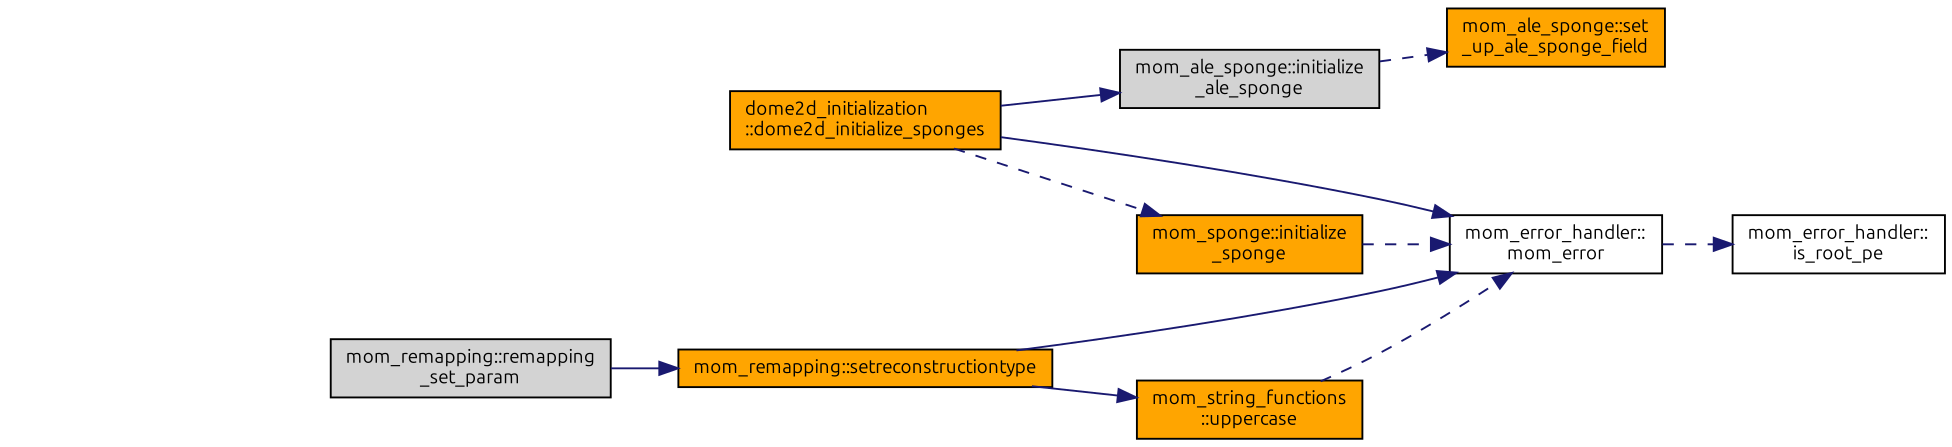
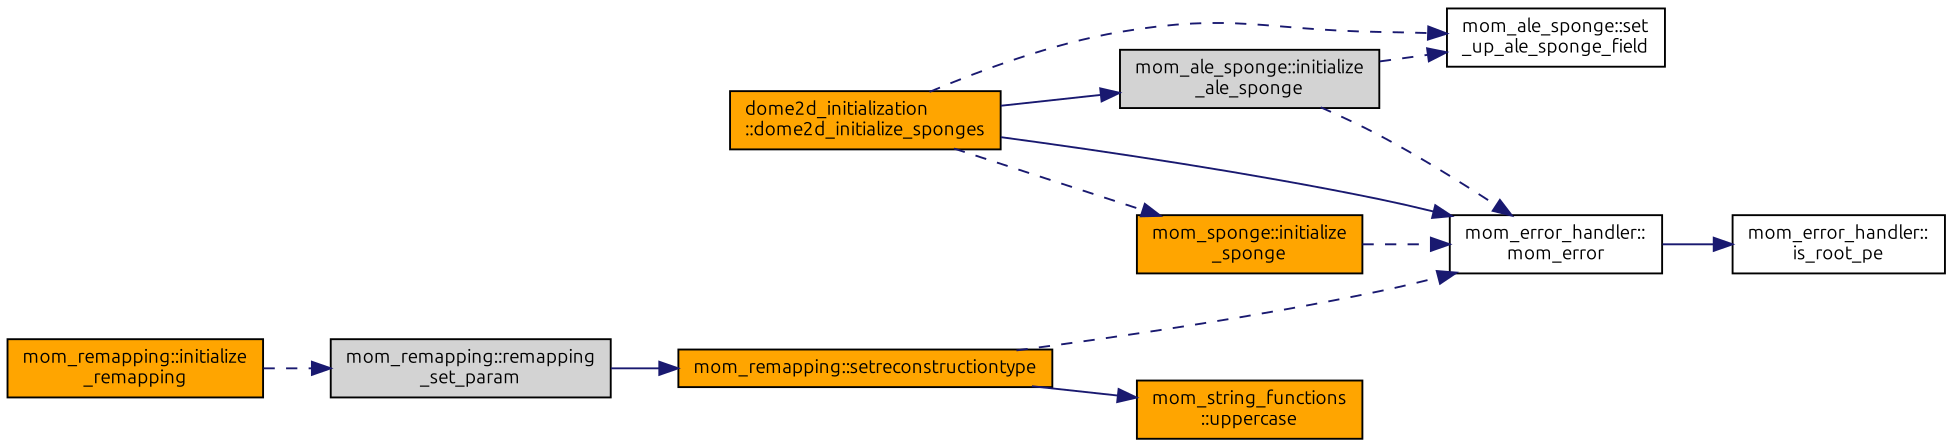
none -> (1174, 25)
(1556, 38) -> (1556, 38)
(1688, 244) -> (1688, 244)
(1228, 319) -> (1228, 319)
(1410, 336) -> (1410, 152)
none -> (135, 368)
